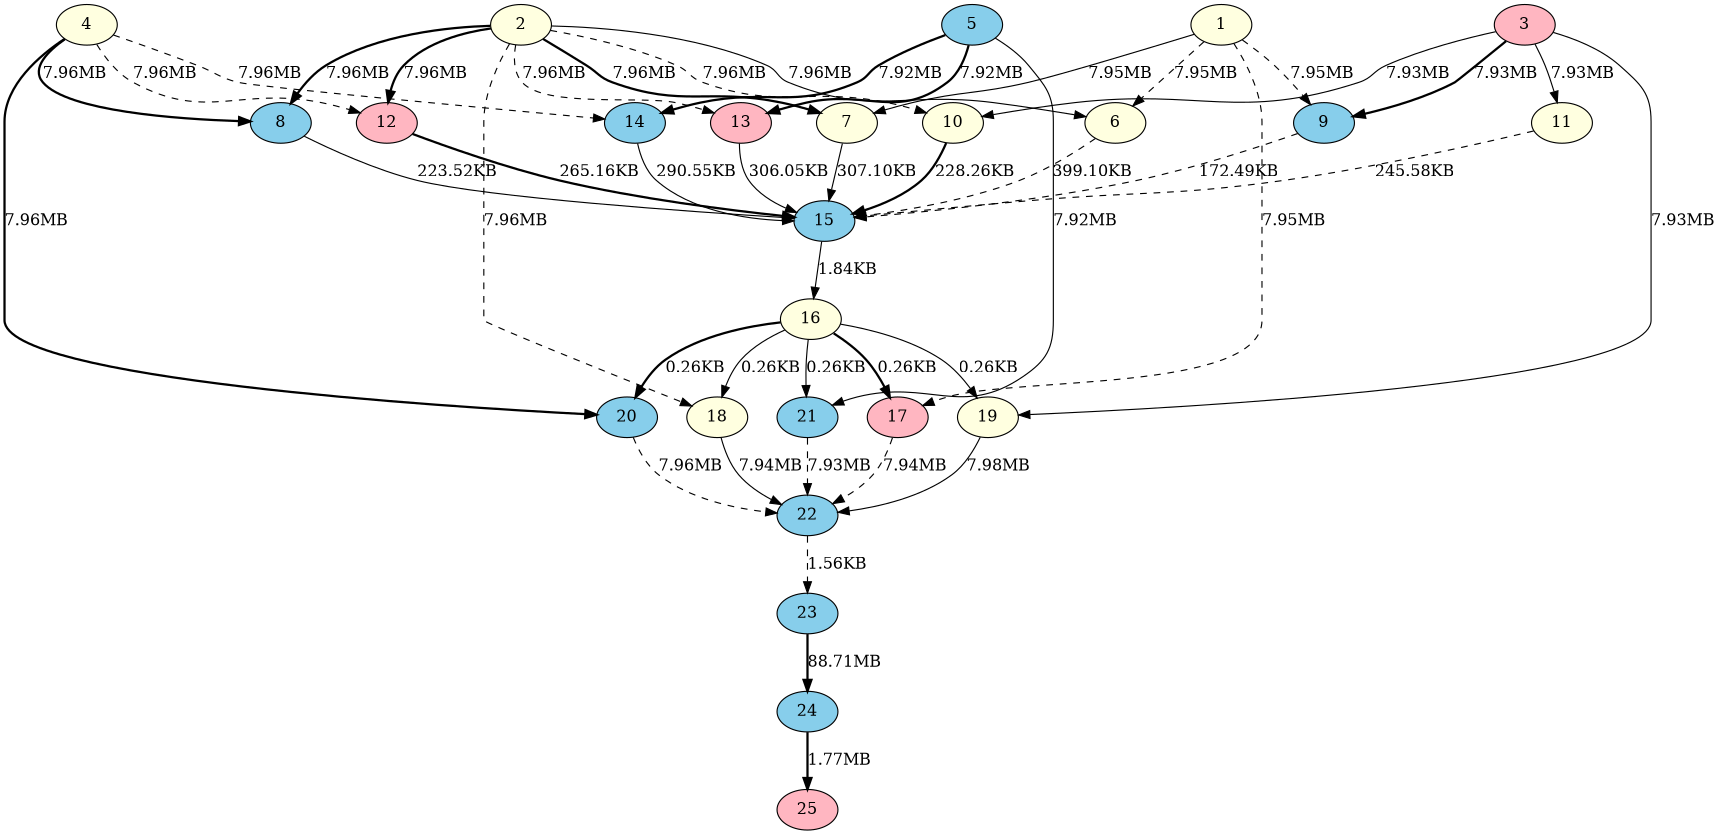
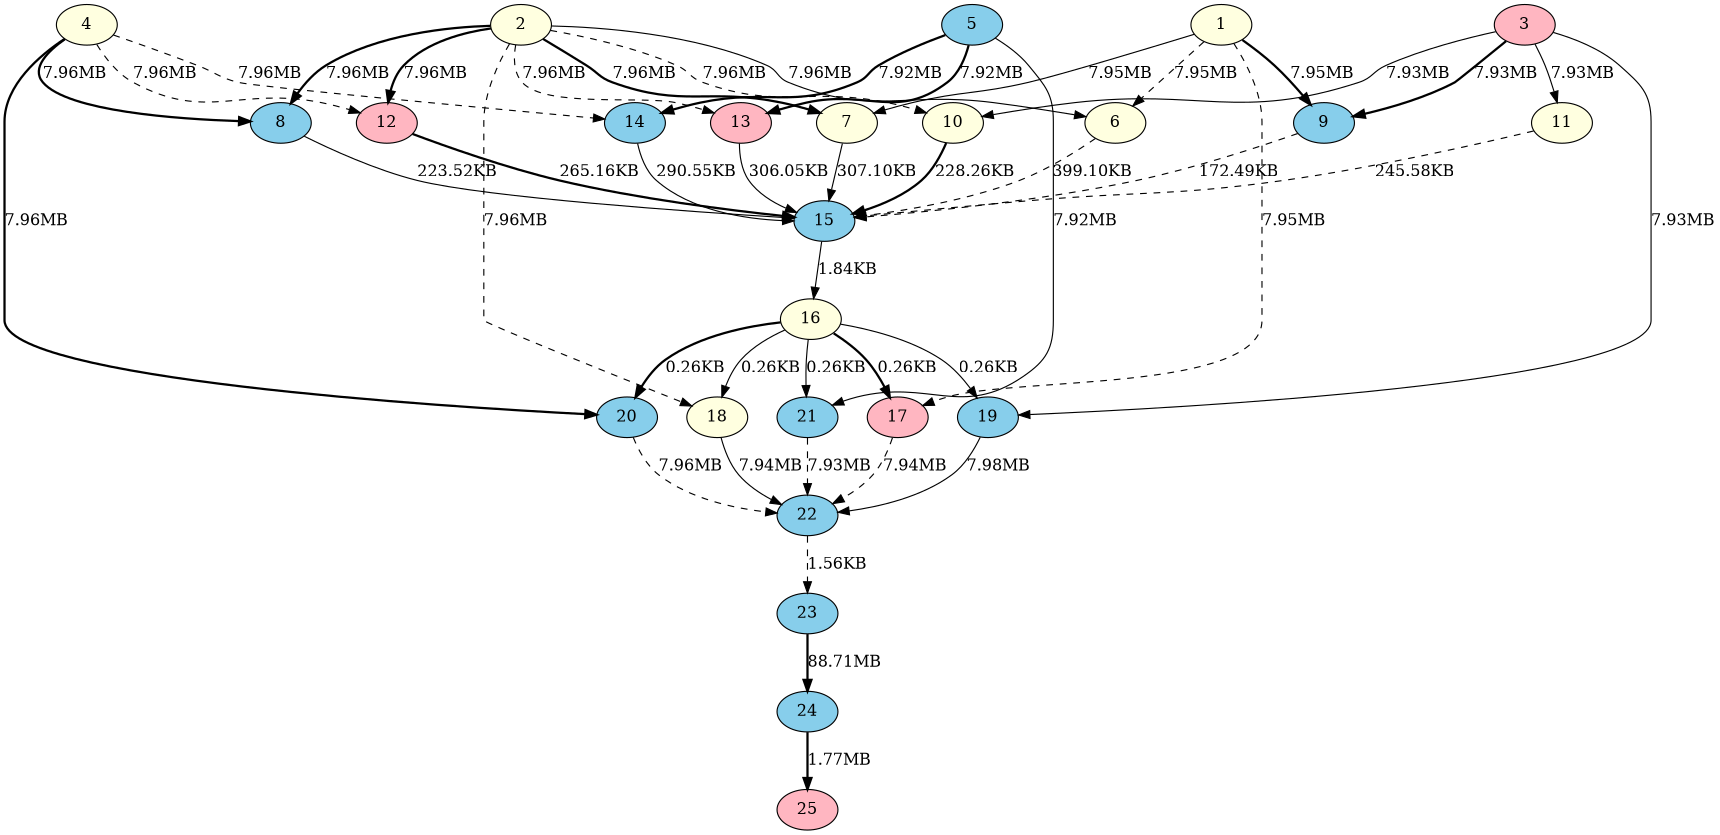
(1275, 66) -> (1275, 66)
(988, 417) -> (988, 417)
